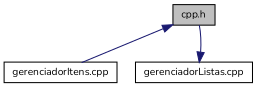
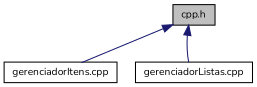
(201, 39) -> (187, 49)
